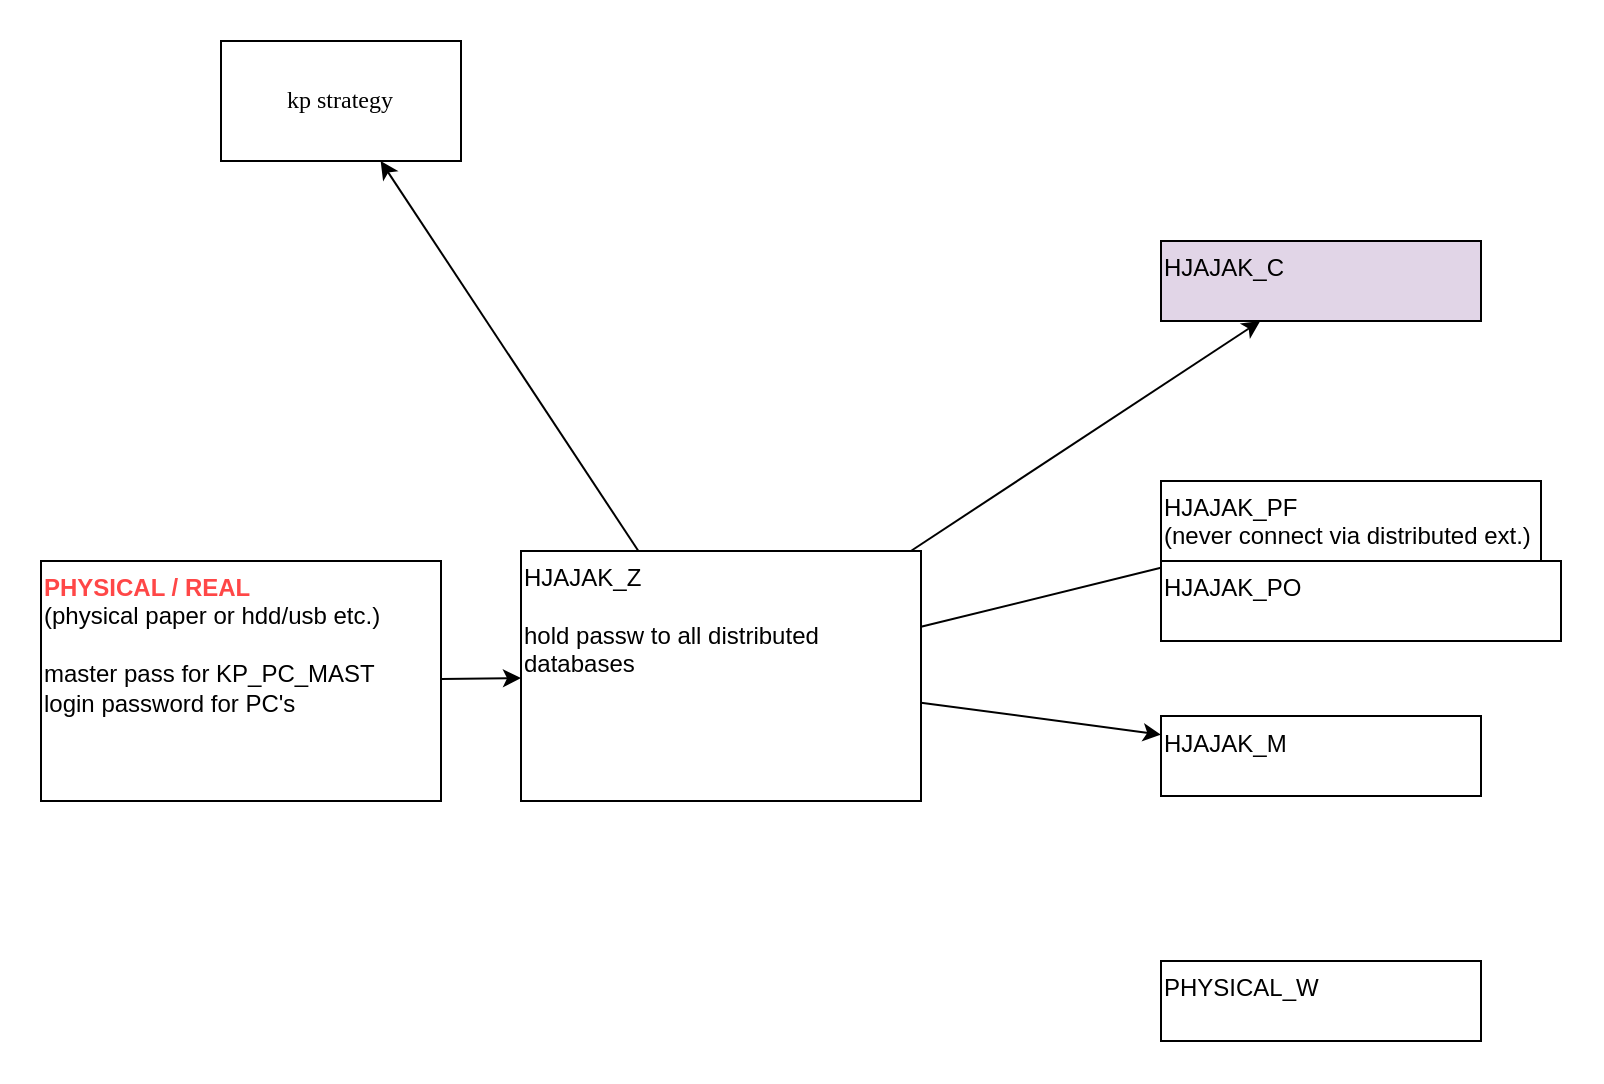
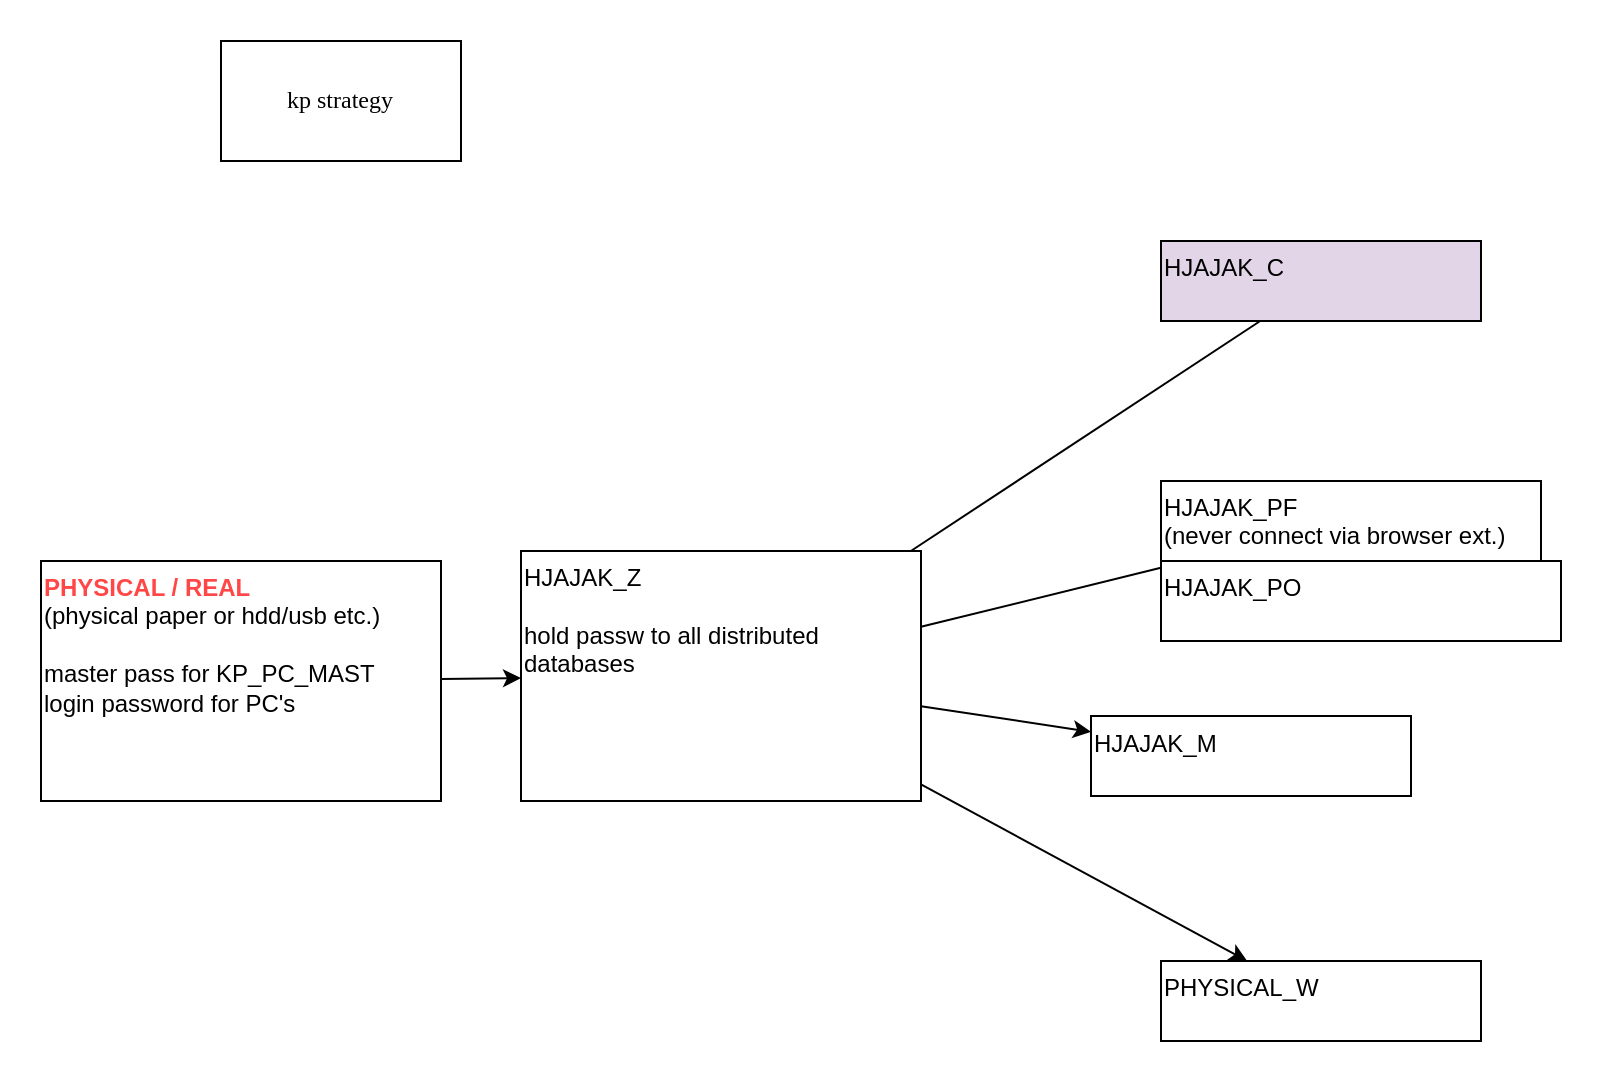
(1248, 329) -> (1254, 325)
(513, 361) -> (1078, 870)
(1353, 538) -> (1353, 538)
(1321, 756) -> (1251, 756)
